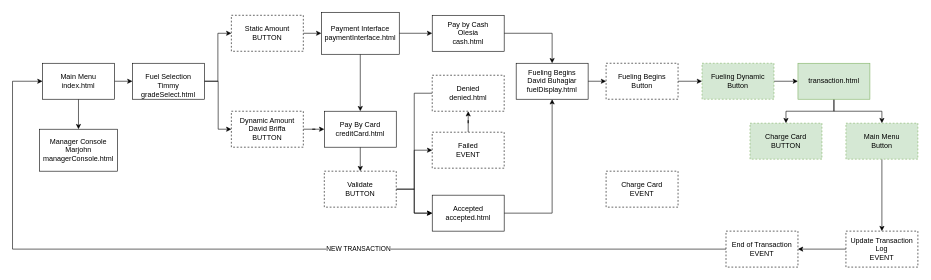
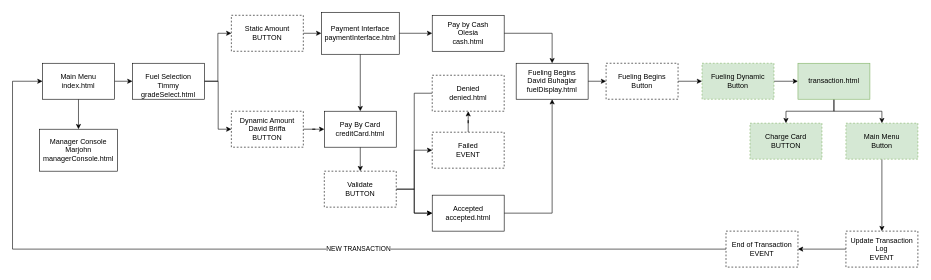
(642, 189) -> none
